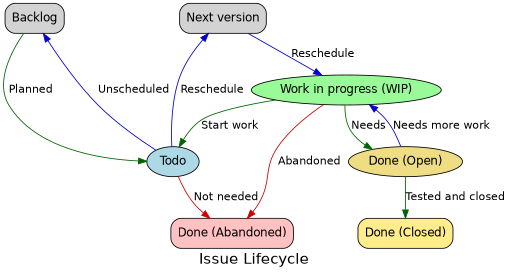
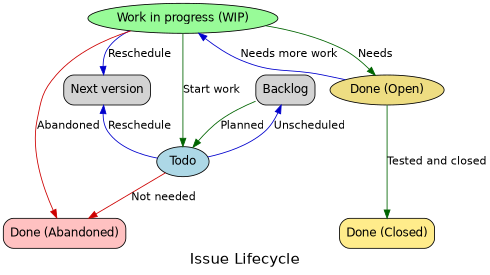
(281, 52) -> (111, 45)
